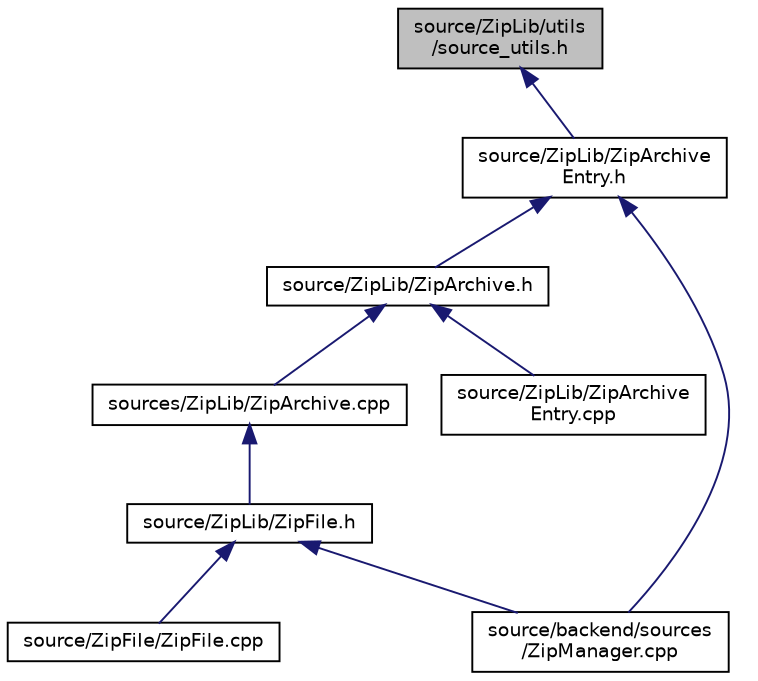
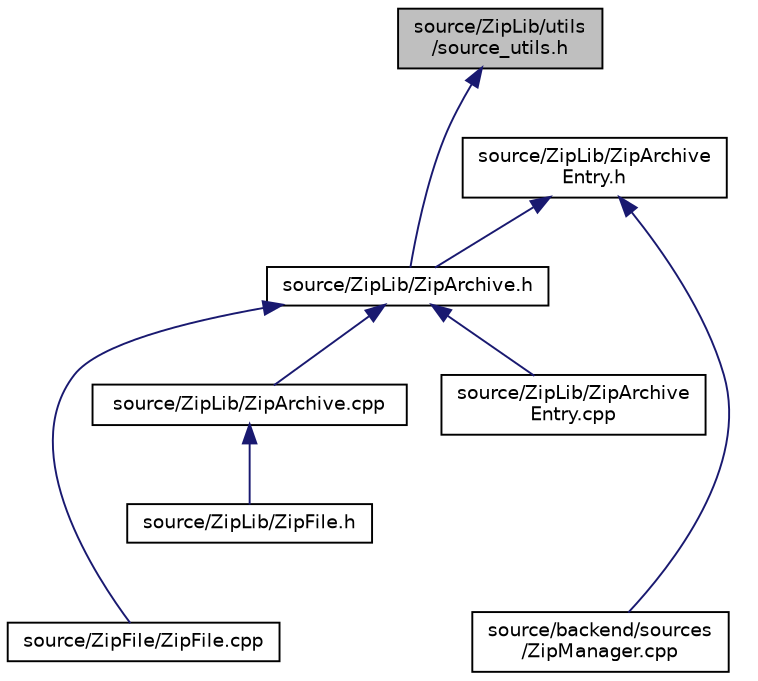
(553, 111) -> (432, 173)
(250, 405) -> (250, 405)
(418, 580) -> none
(190, 590) -> (59, 405)
